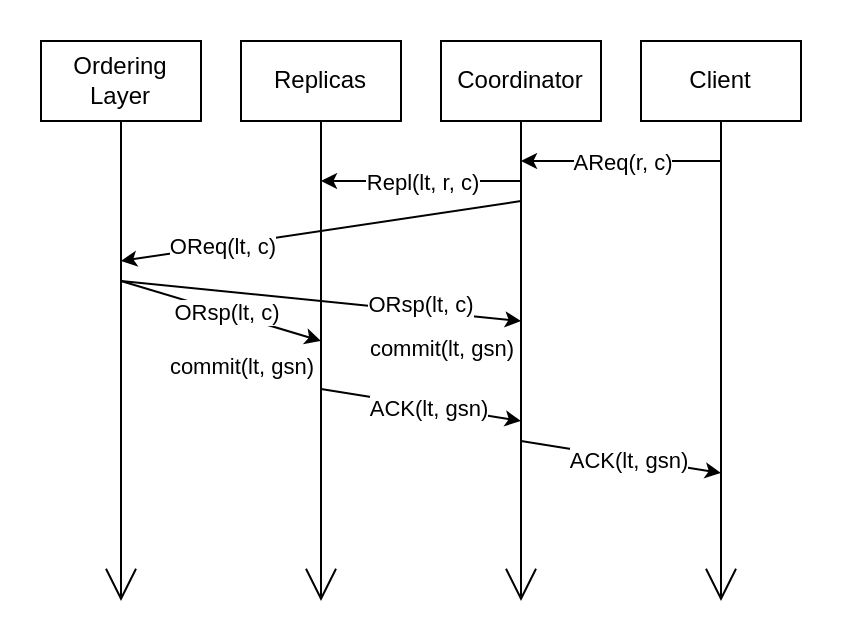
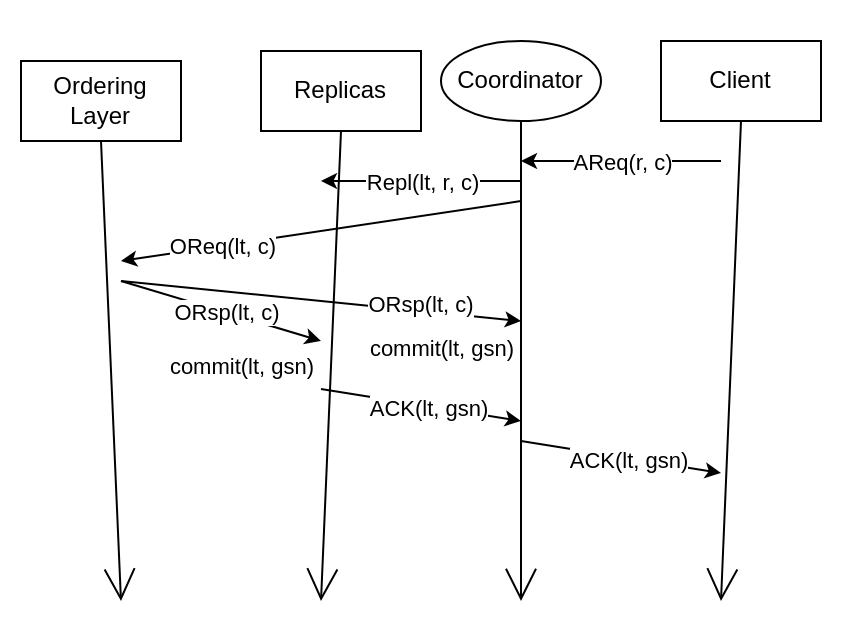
(121, 81) -> (101, 101)
(321, 81) -> (341, 91)
(521, 81) -> (521, 81)
(721, 81) -> (741, 81)
